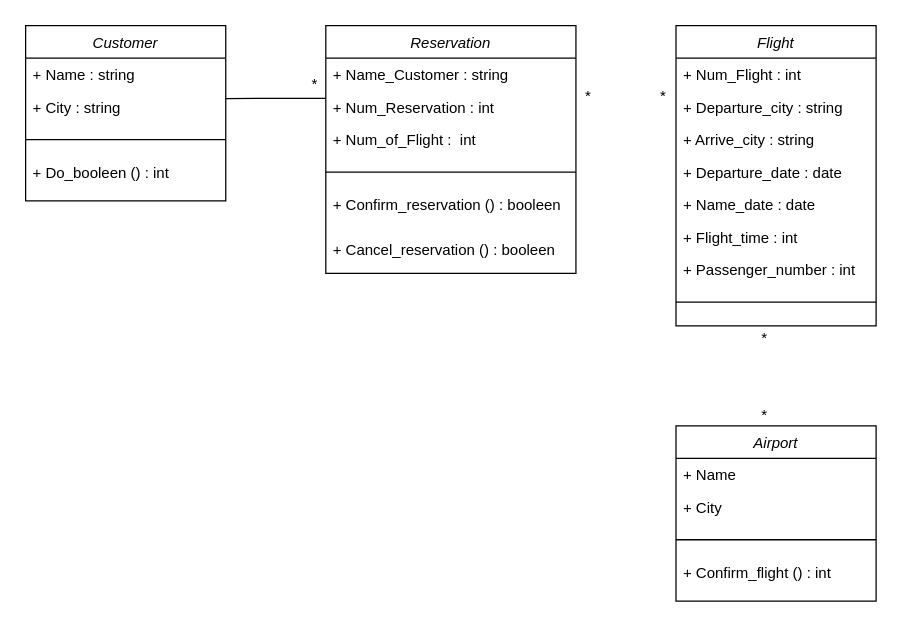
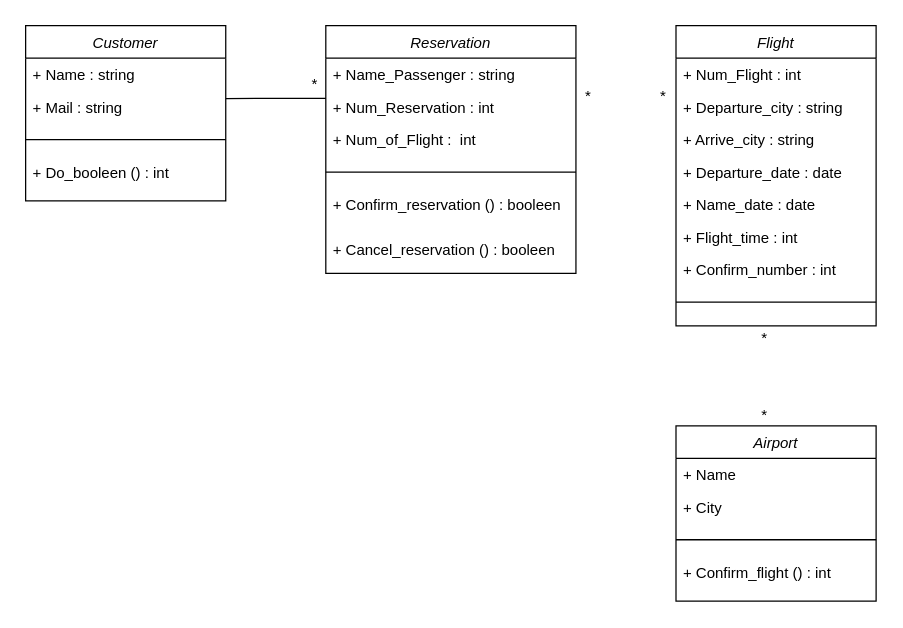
(424, 75) -> (428, 75)
(84, 108) -> (82, 108)
(774, 270) -> (763, 270)
